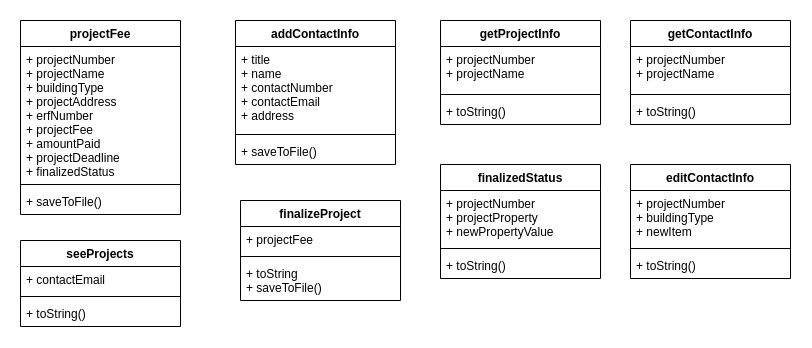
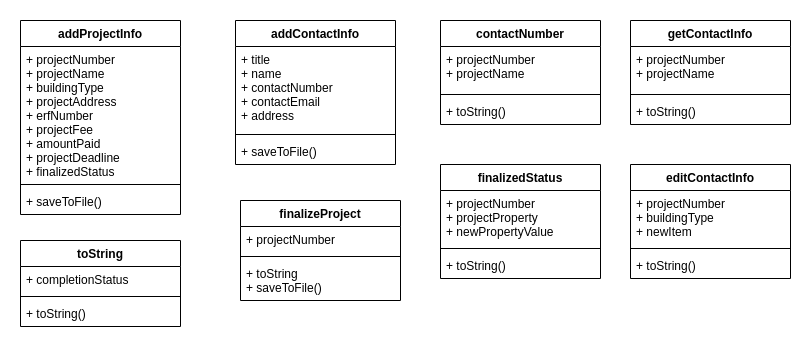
(100, 34) -> (100, 34)
(520, 34) -> (520, 34)
(285, 240) -> (295, 240)
(100, 254) -> (100, 254)
(68, 280) -> (82, 280)
